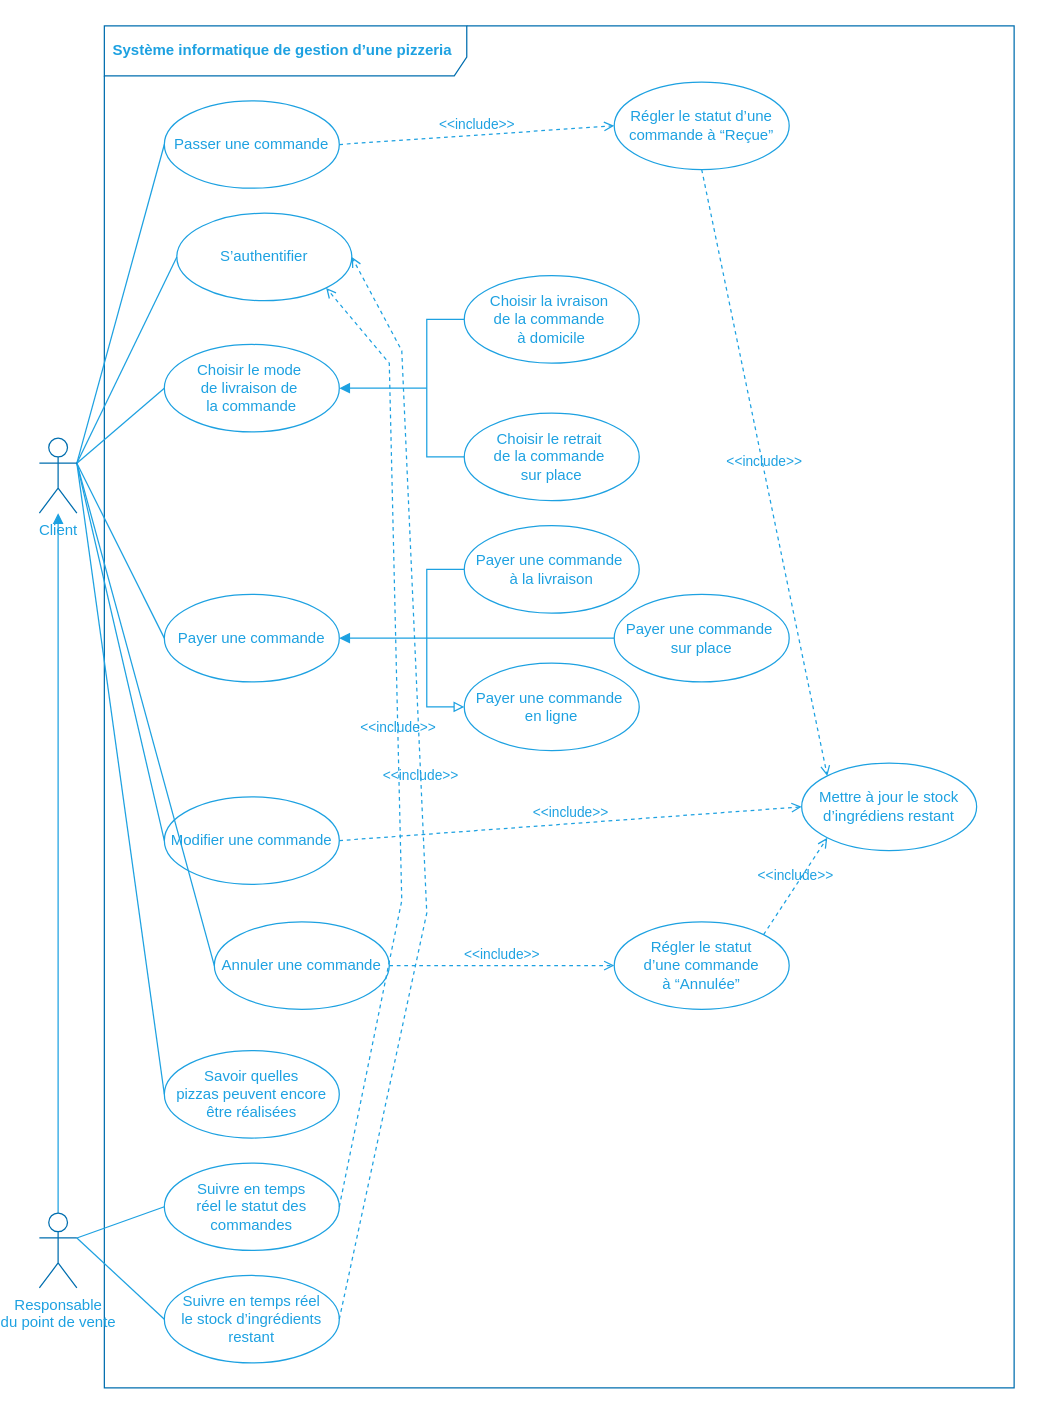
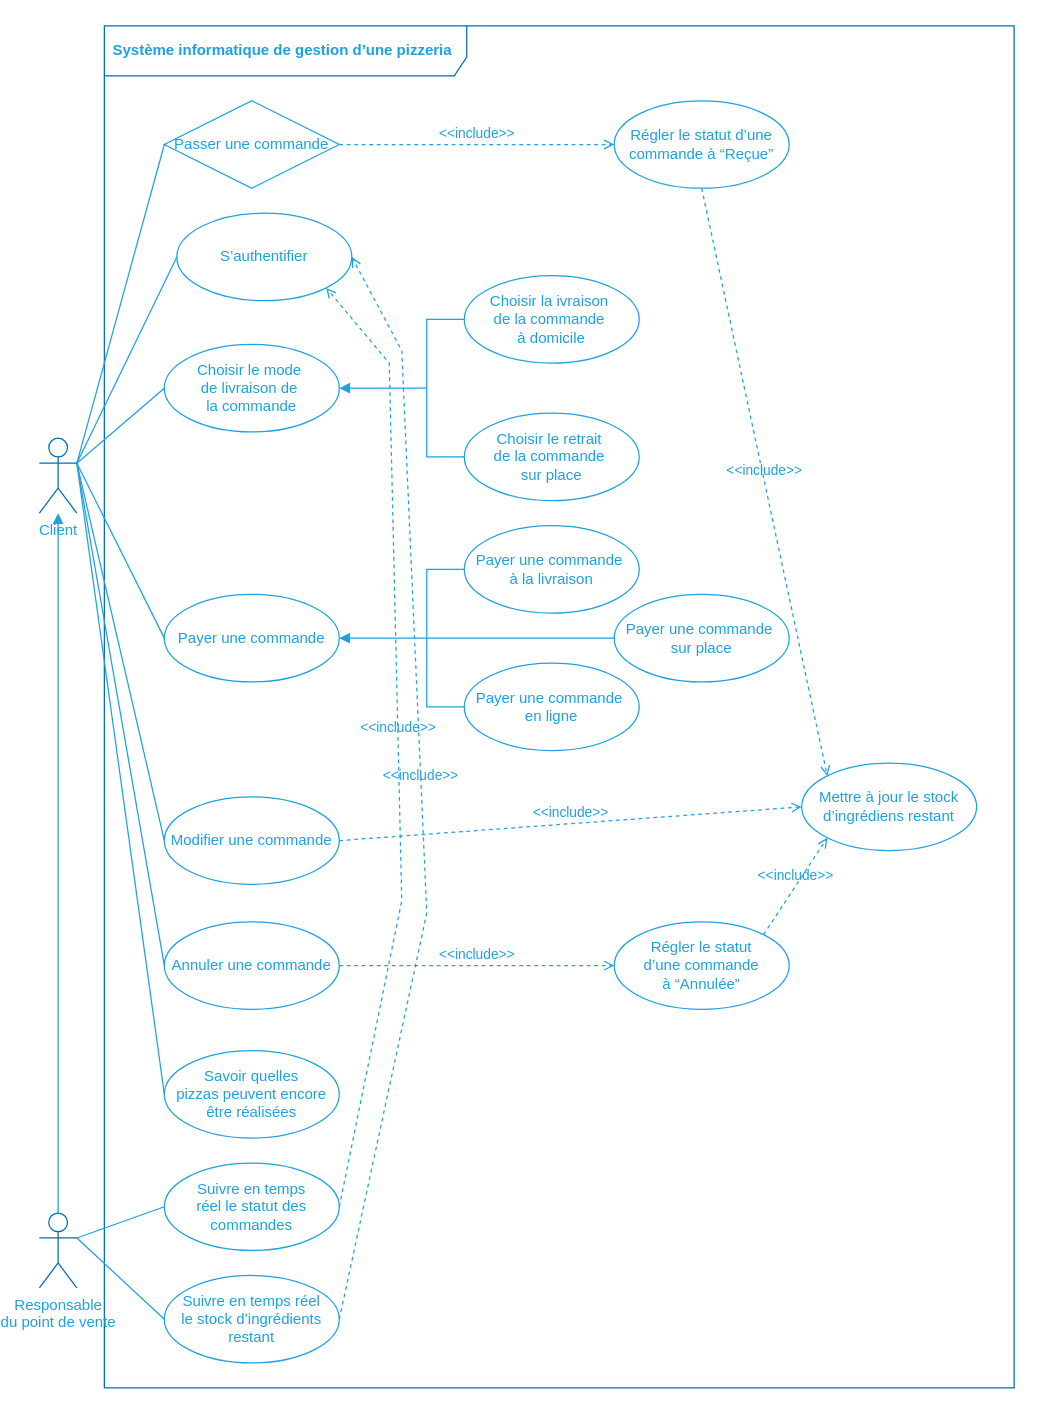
(702, 126) -> (702, 144)
(252, 144) -> (252, 144)
(452, 707) -> (456, 707)
(302, 966) -> (252, 966)
